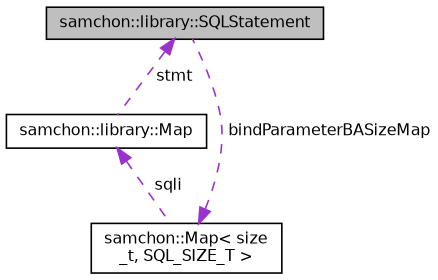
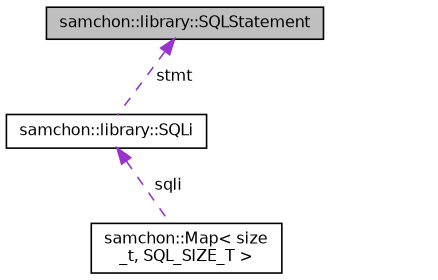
(221, 122) -> none
(106, 131) -> (106, 131)
